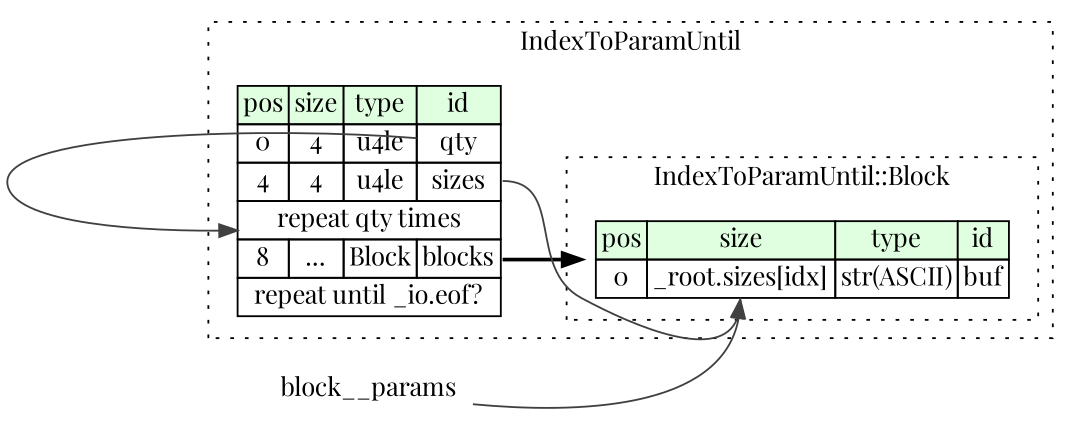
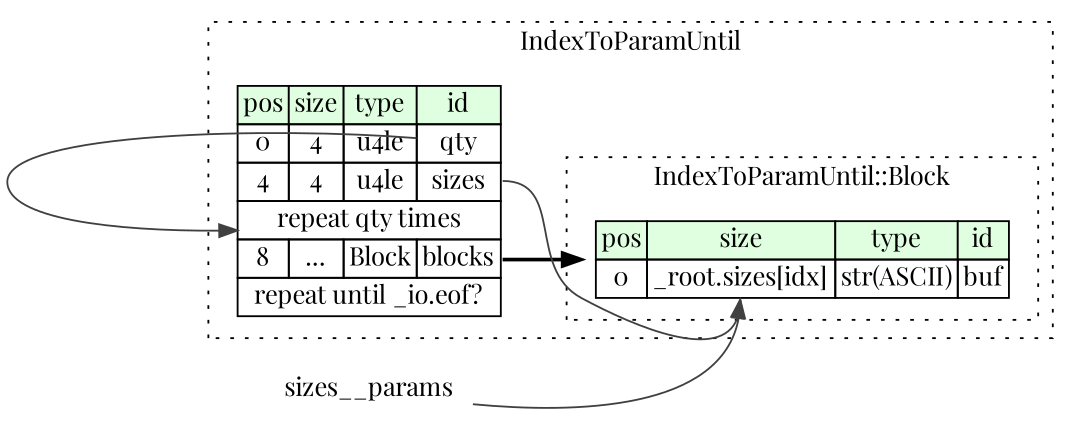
(369, 389) -> (369, 389)
